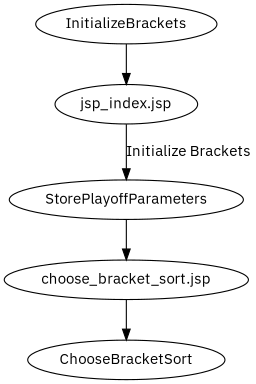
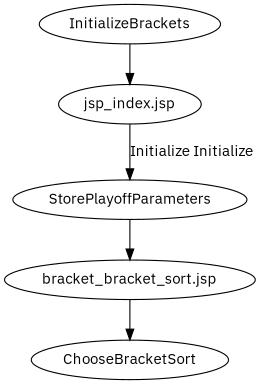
(189, 152) -> (192, 152)
(126, 280) -> (130, 280)
